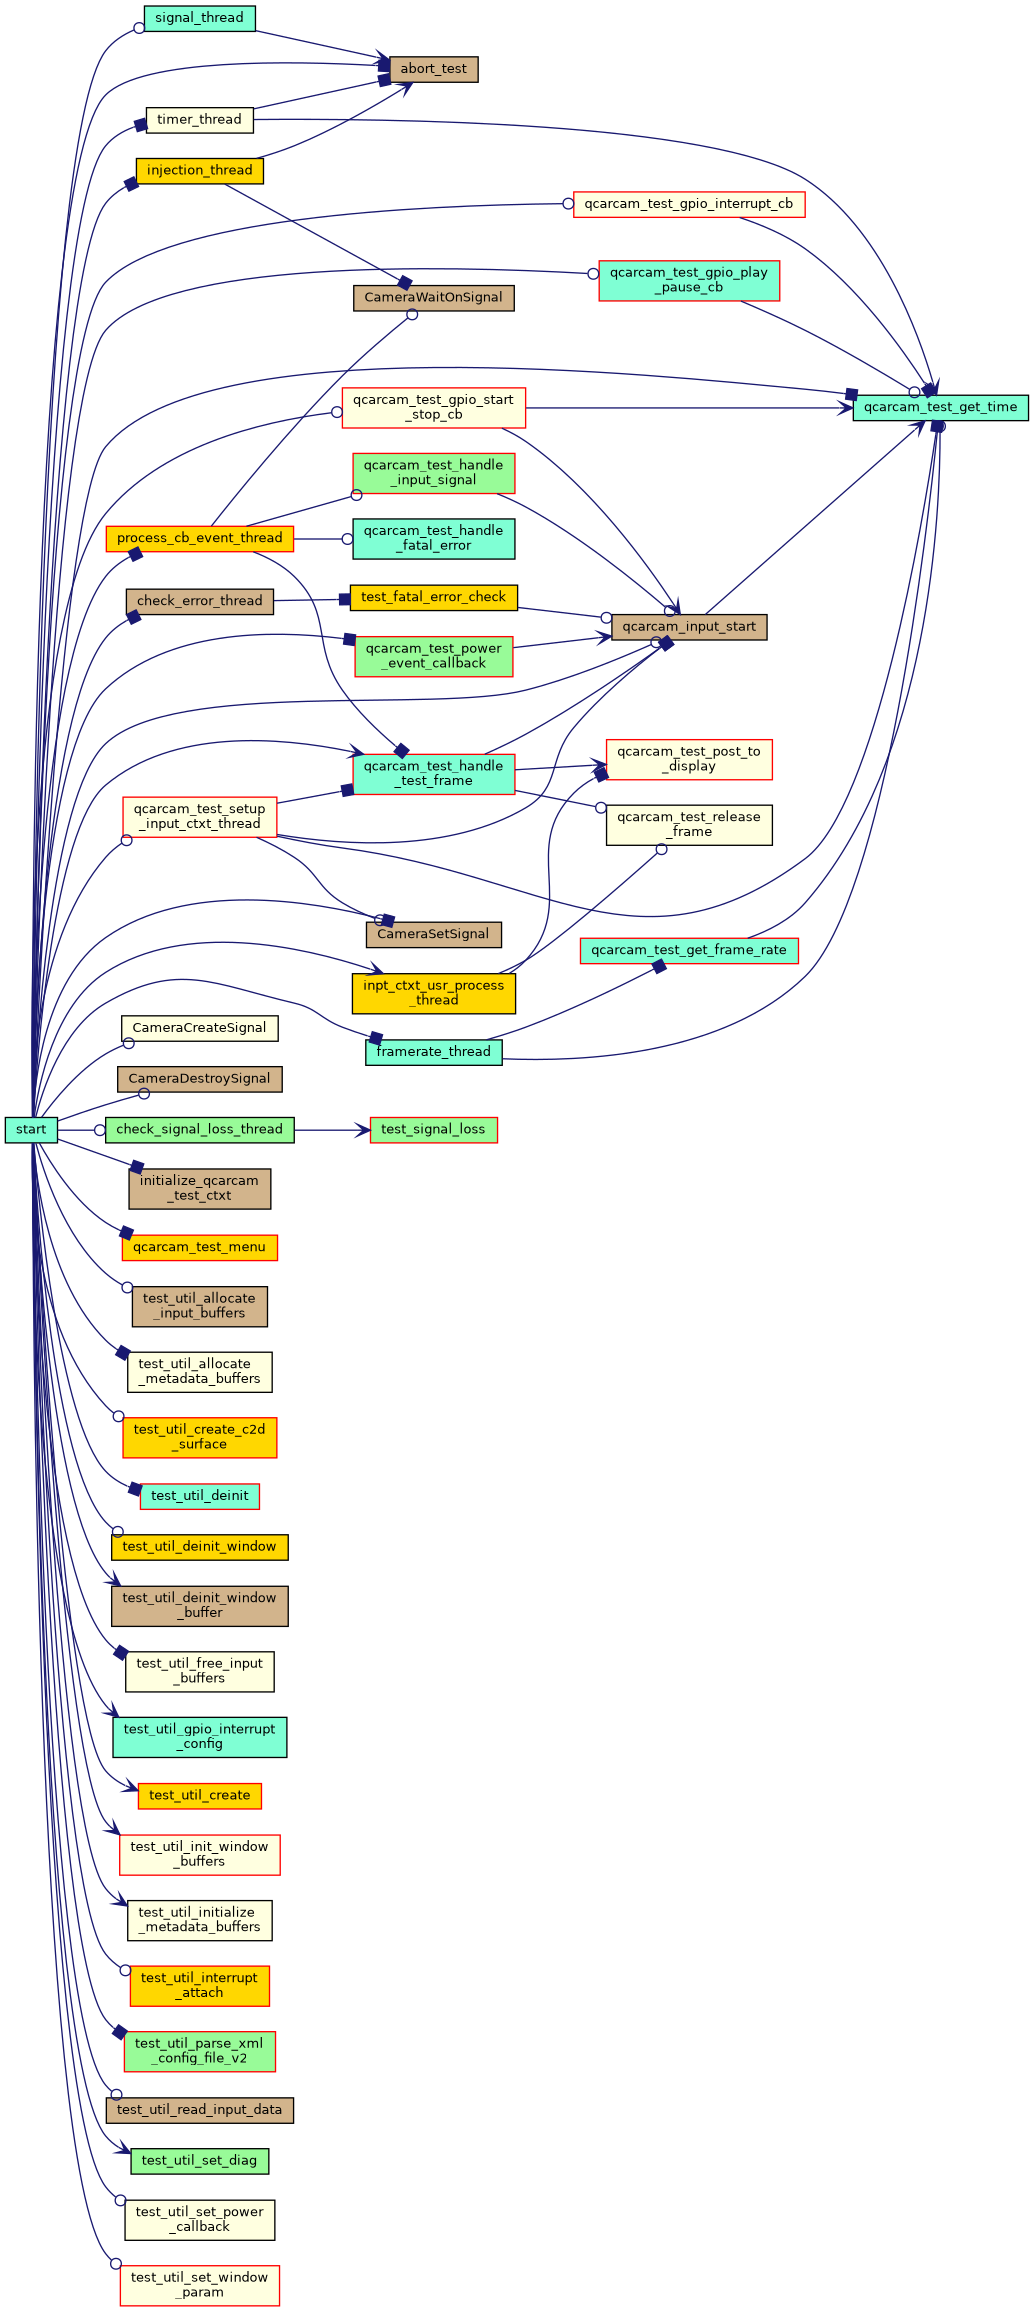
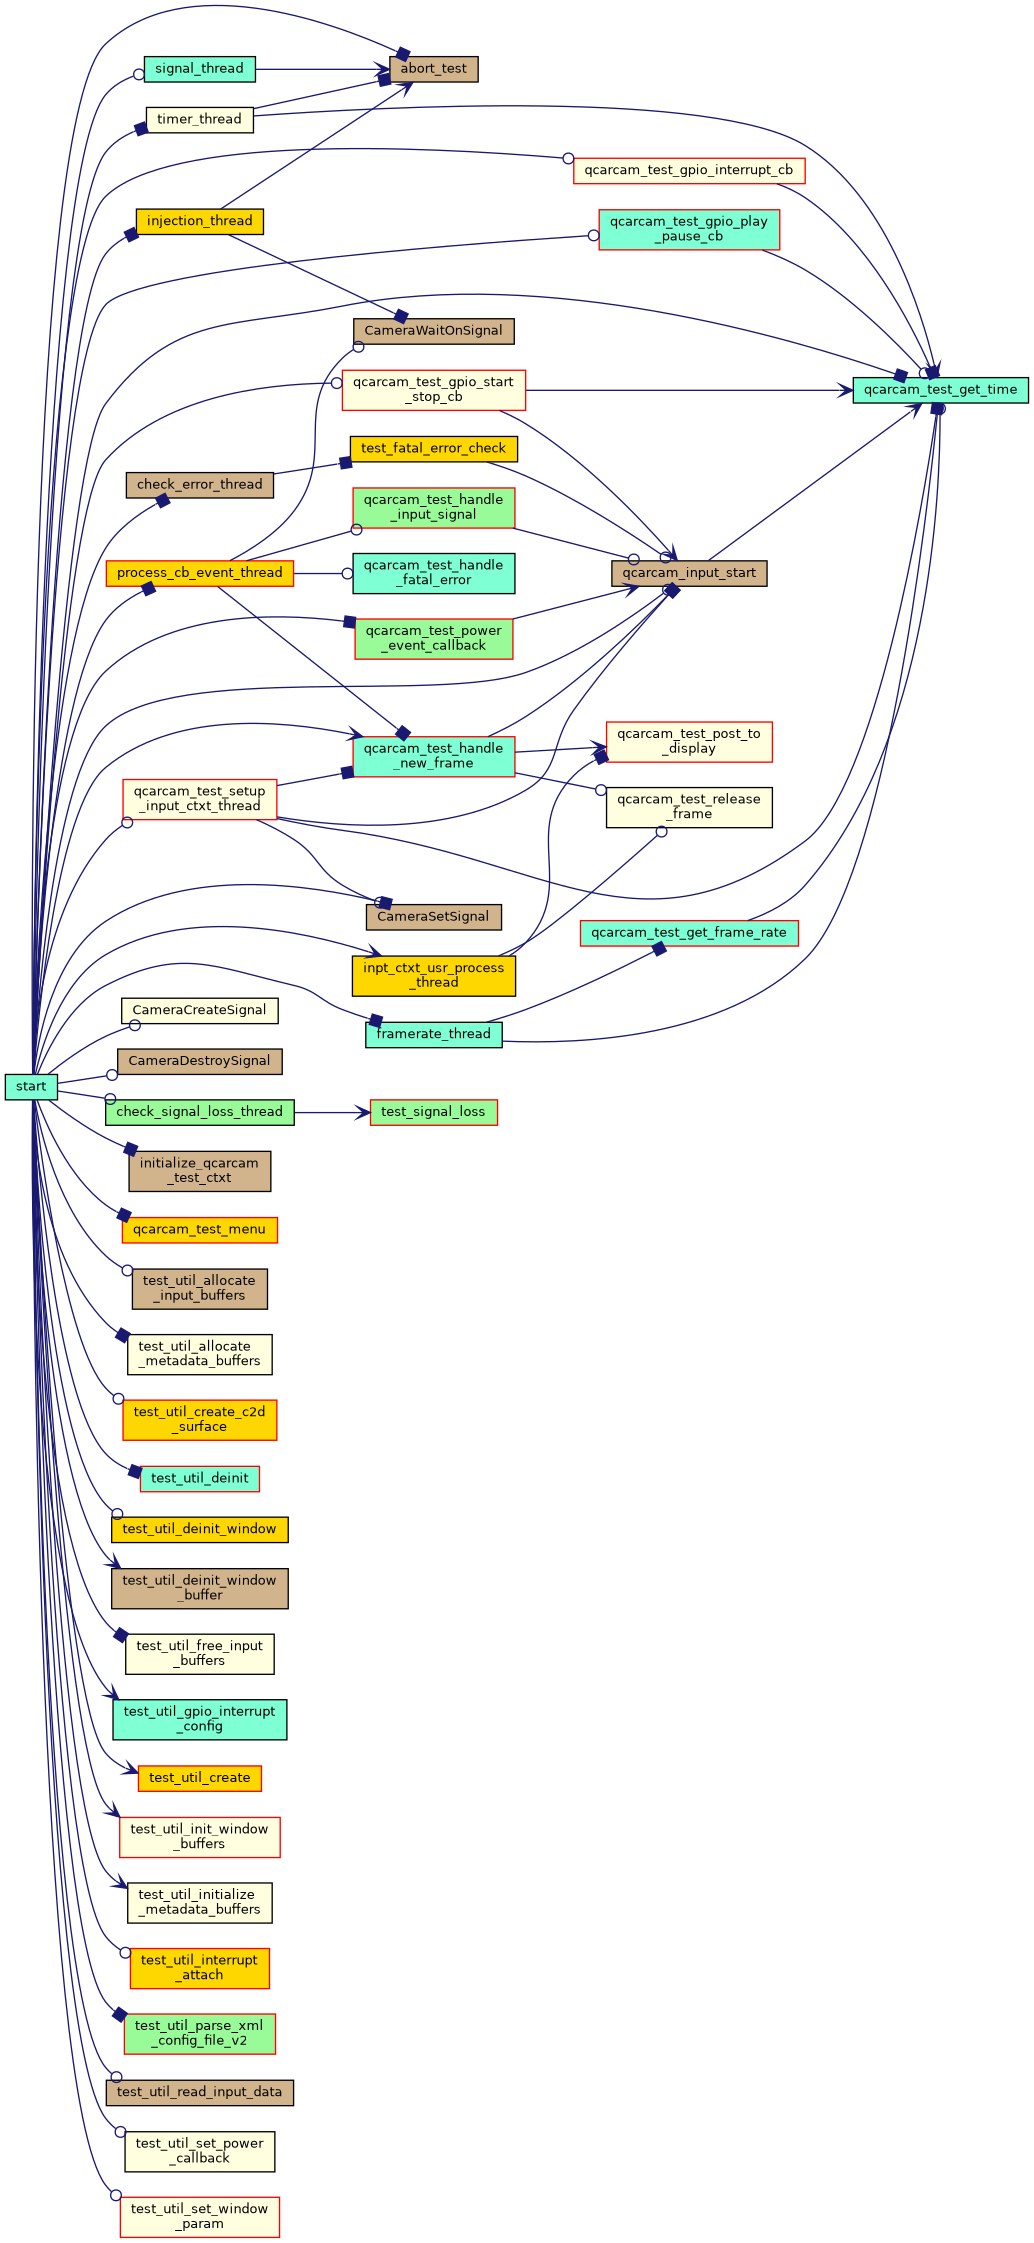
(434, 774) -> (434, 757)
(200, 2161) -> none
